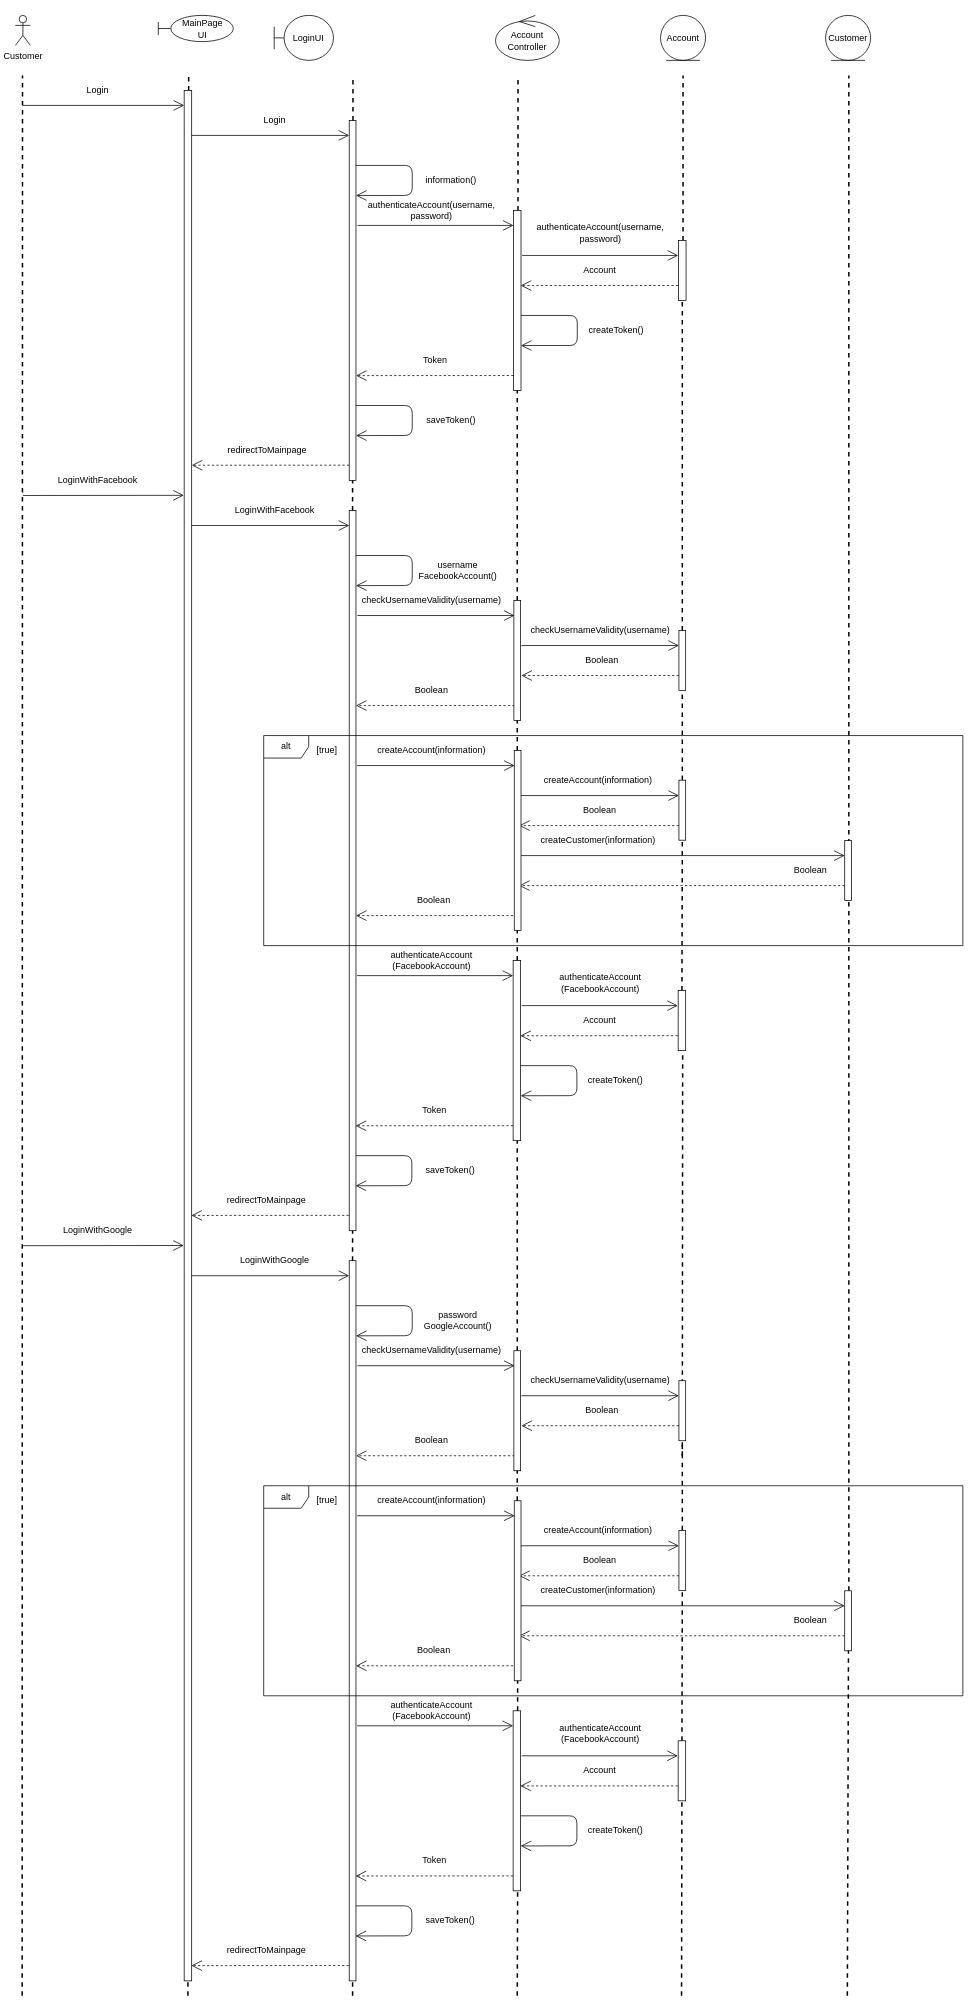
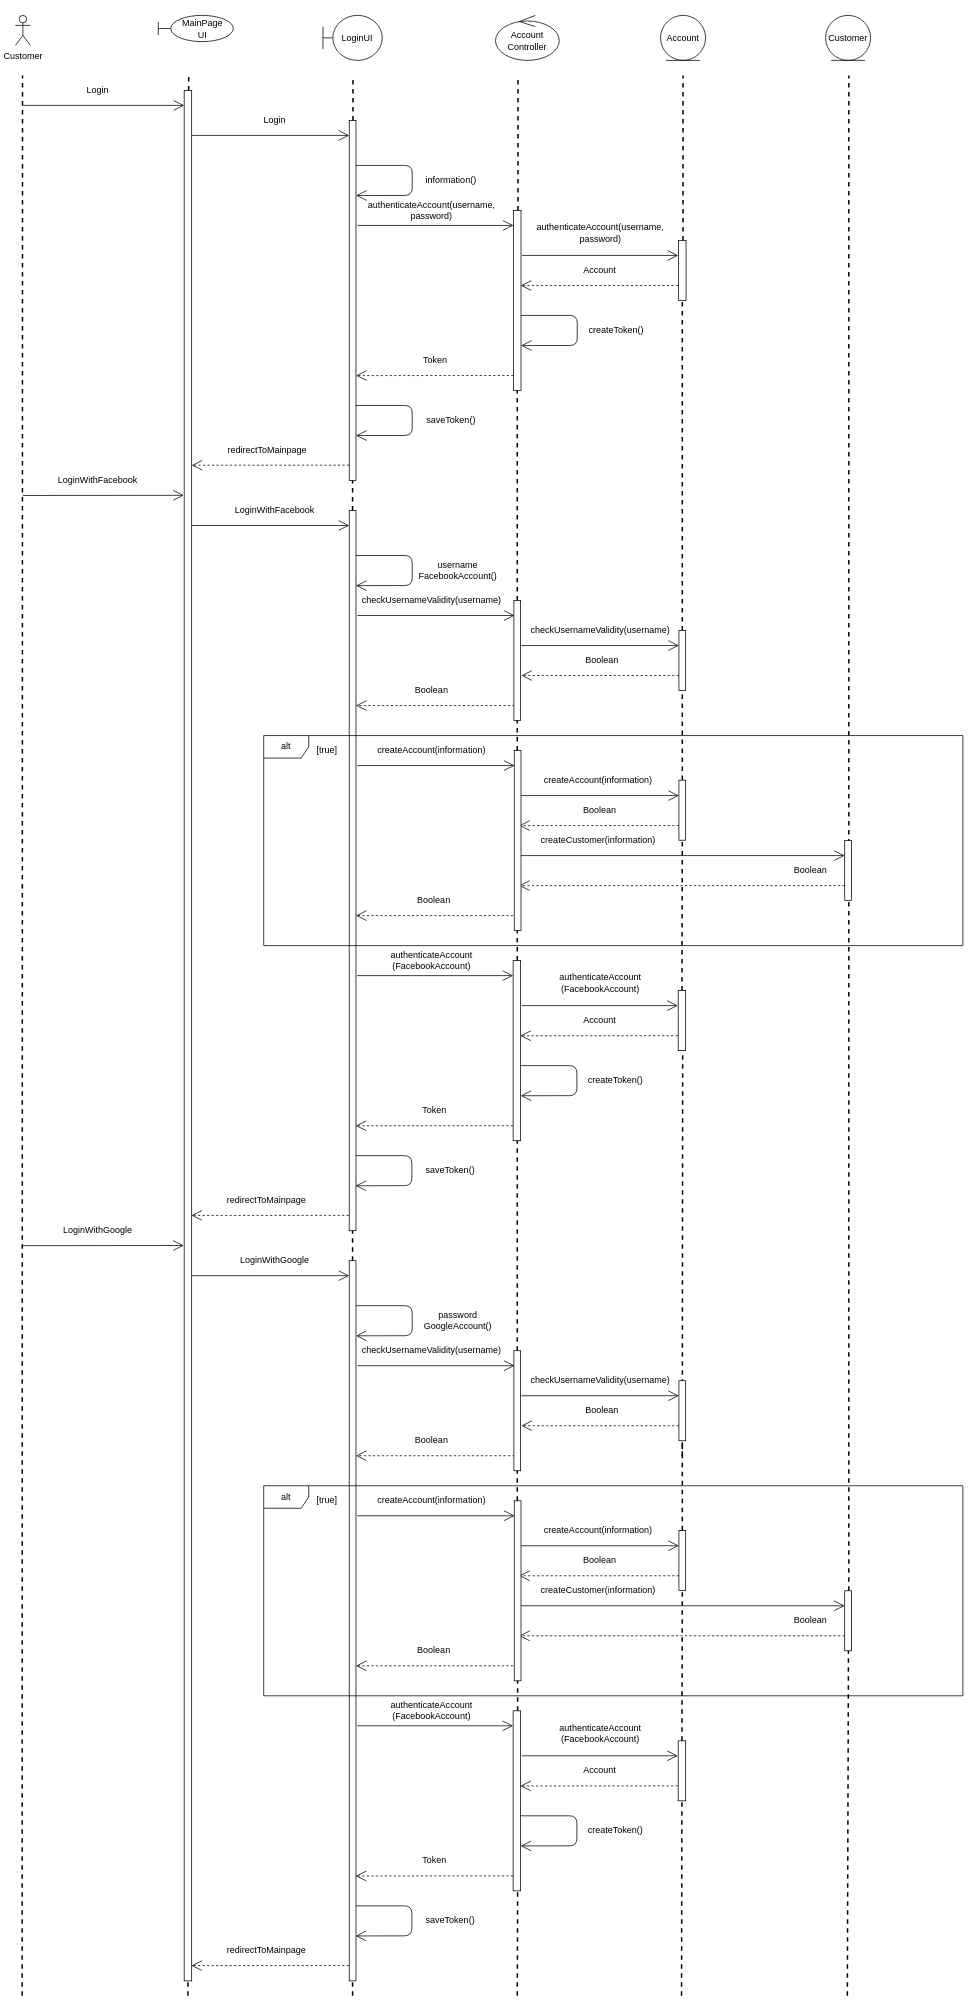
(304, 38) -> (353, 38)
